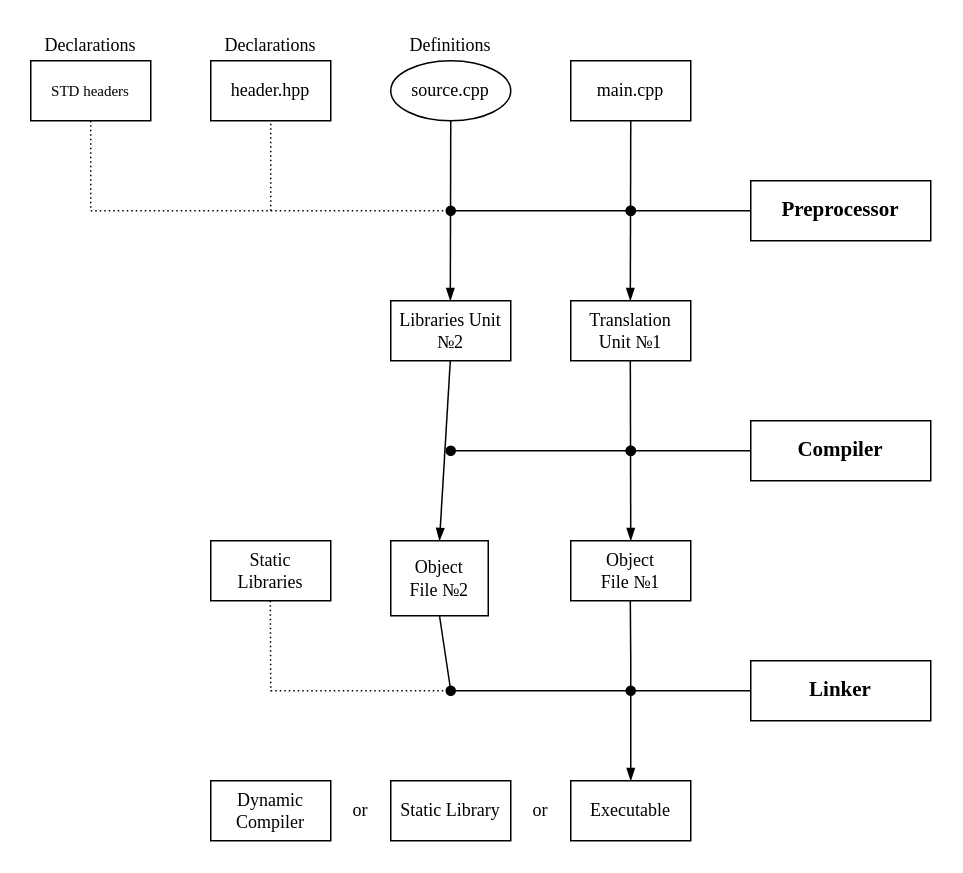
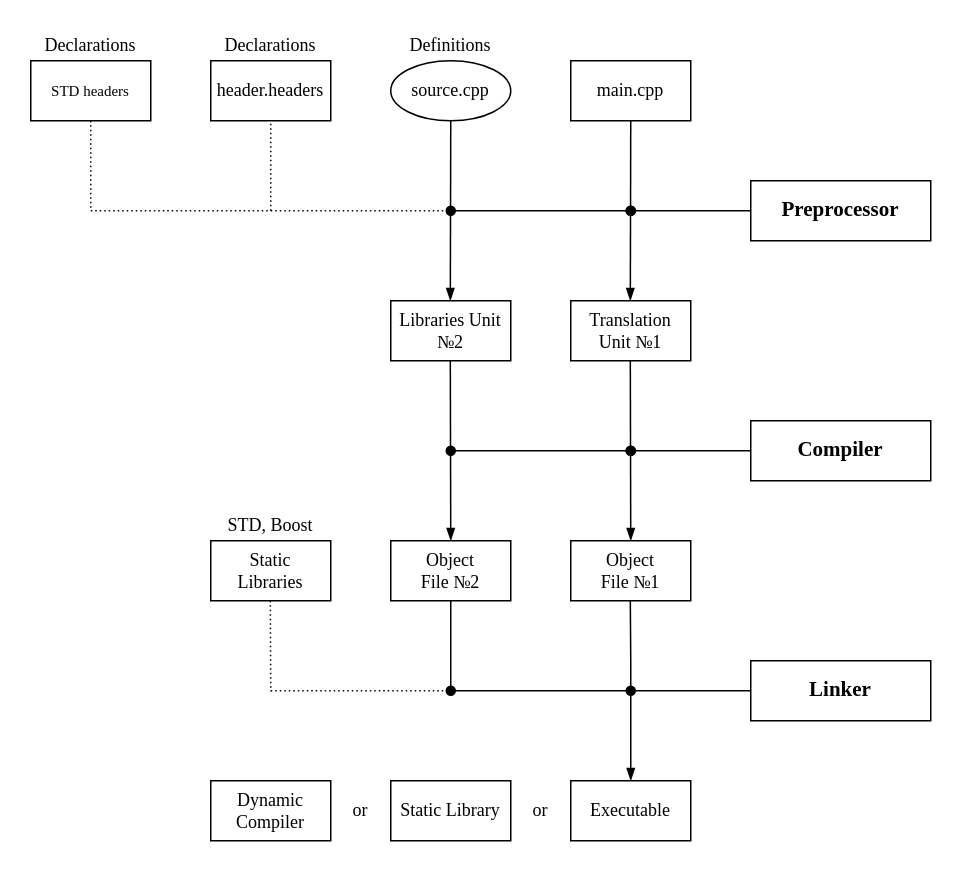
(271, 91) -> (271, 91)
none -> (271, 526)
(440, 578) -> (451, 571)
